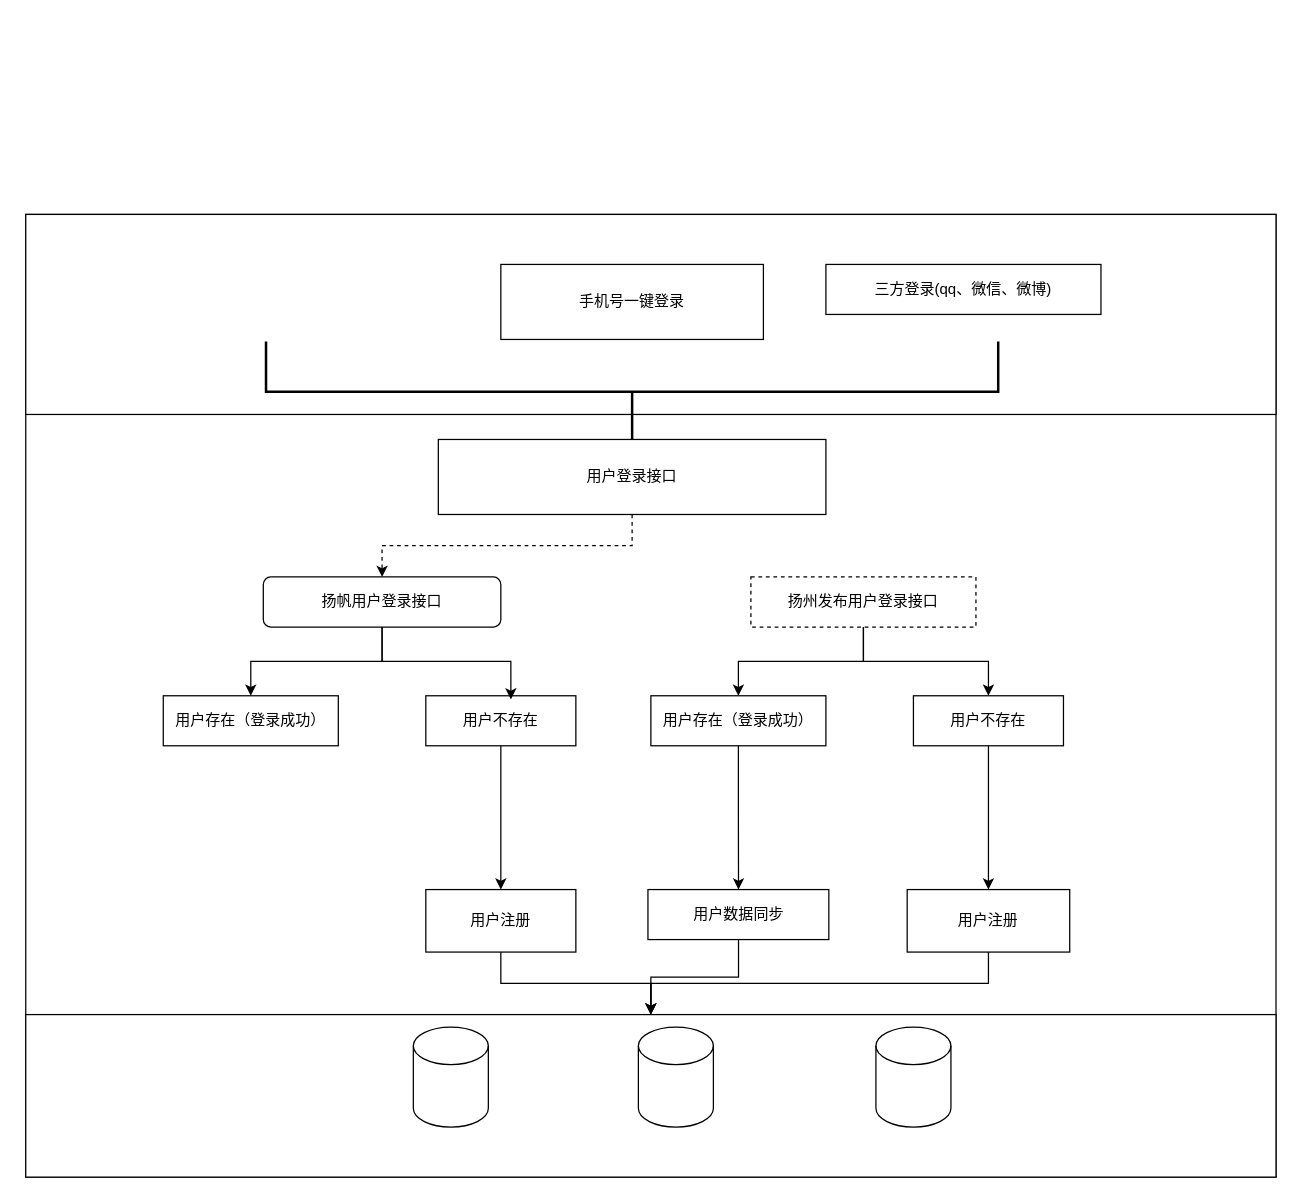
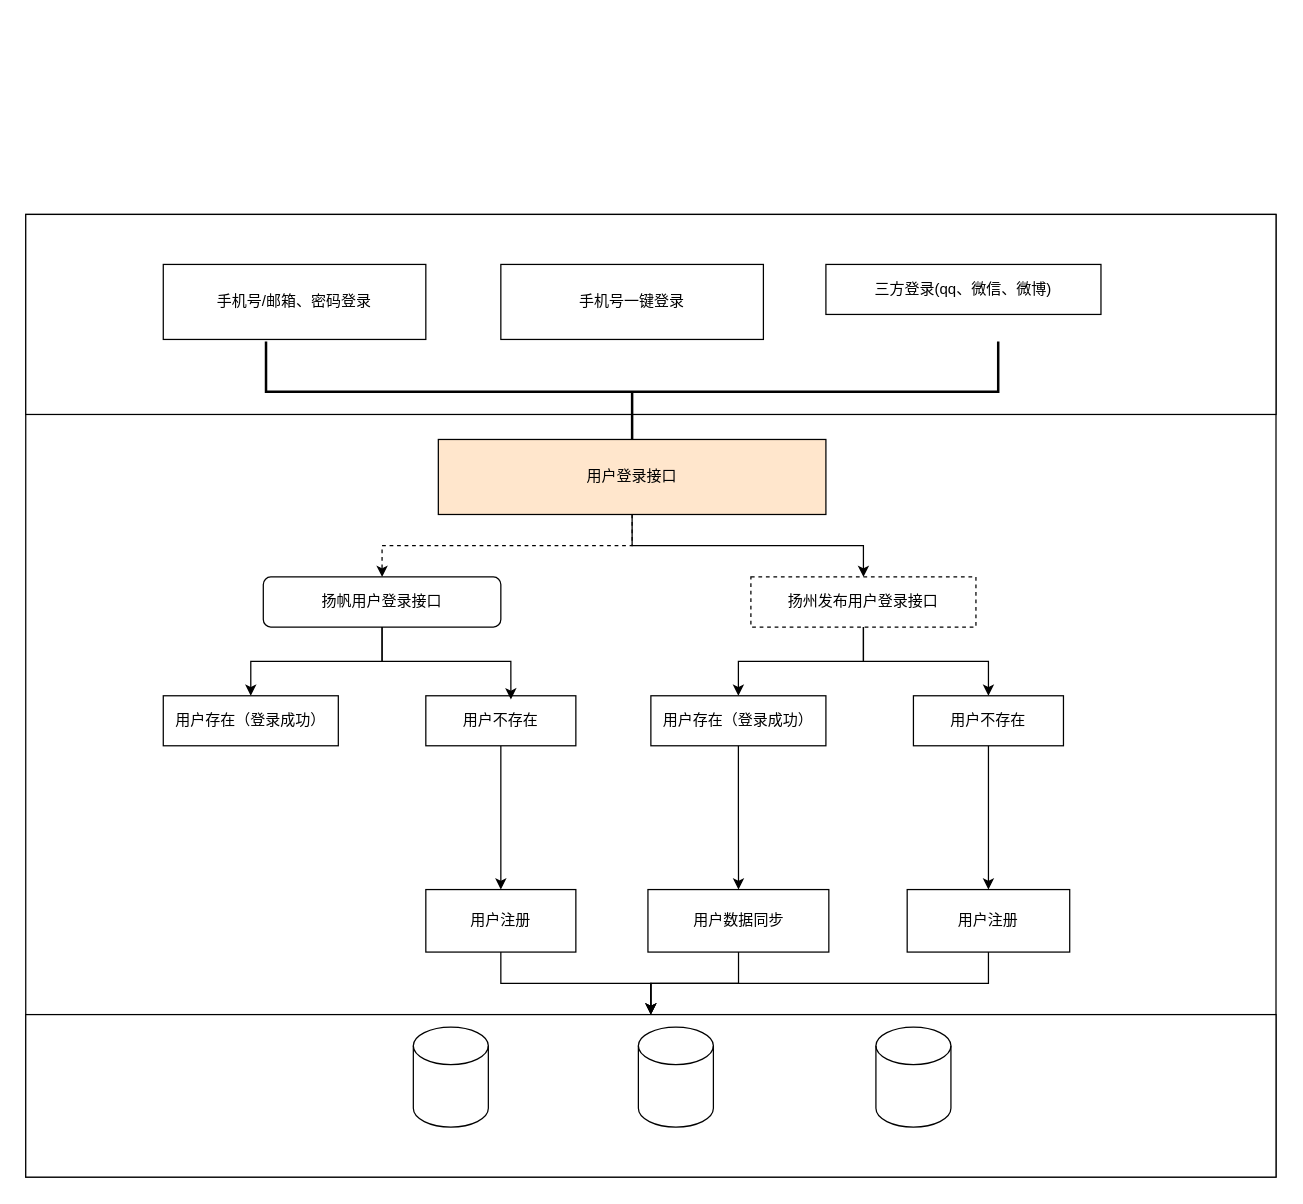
none -> (294, 302)
(632, 477) -> (632, 477)
none -> (760, 546)
(738, 914) -> (738, 921)
